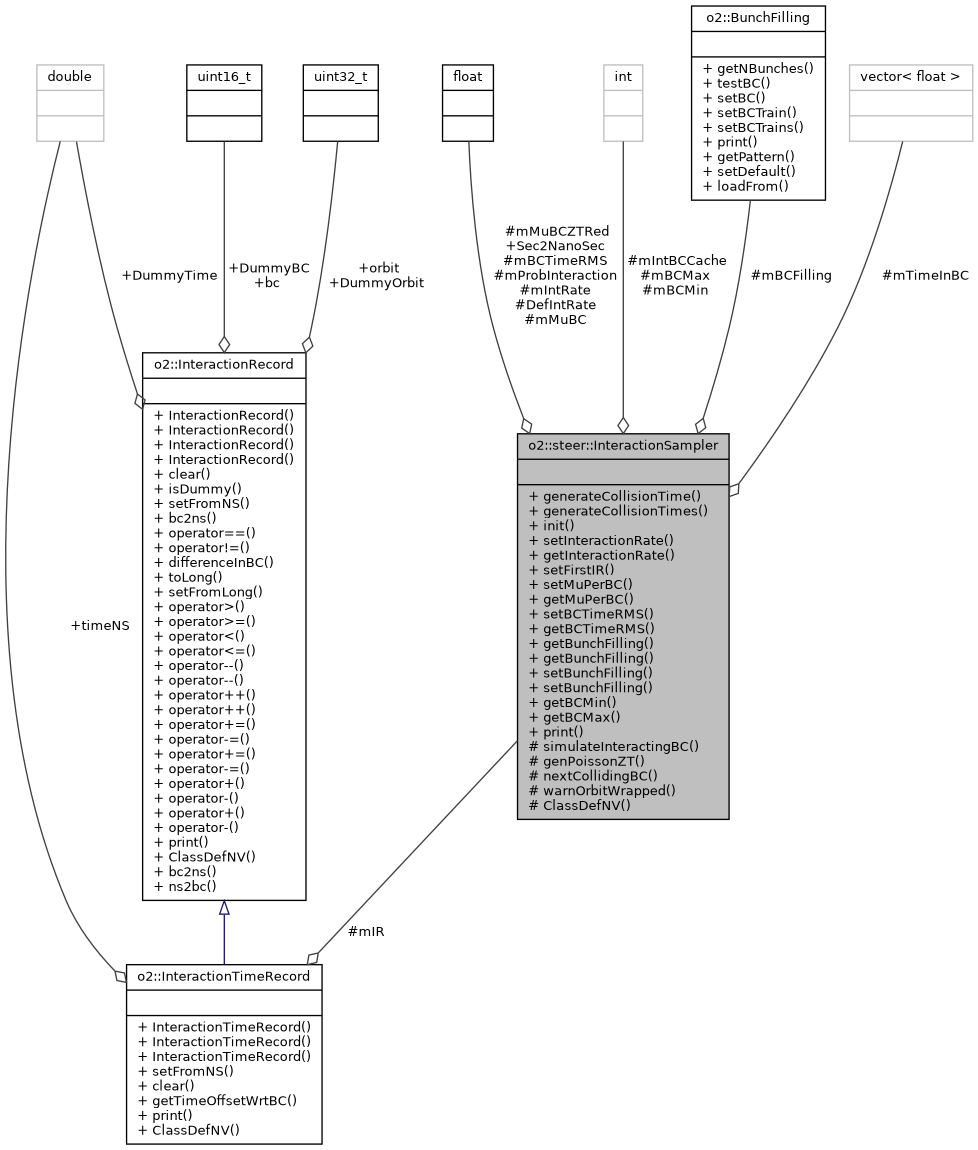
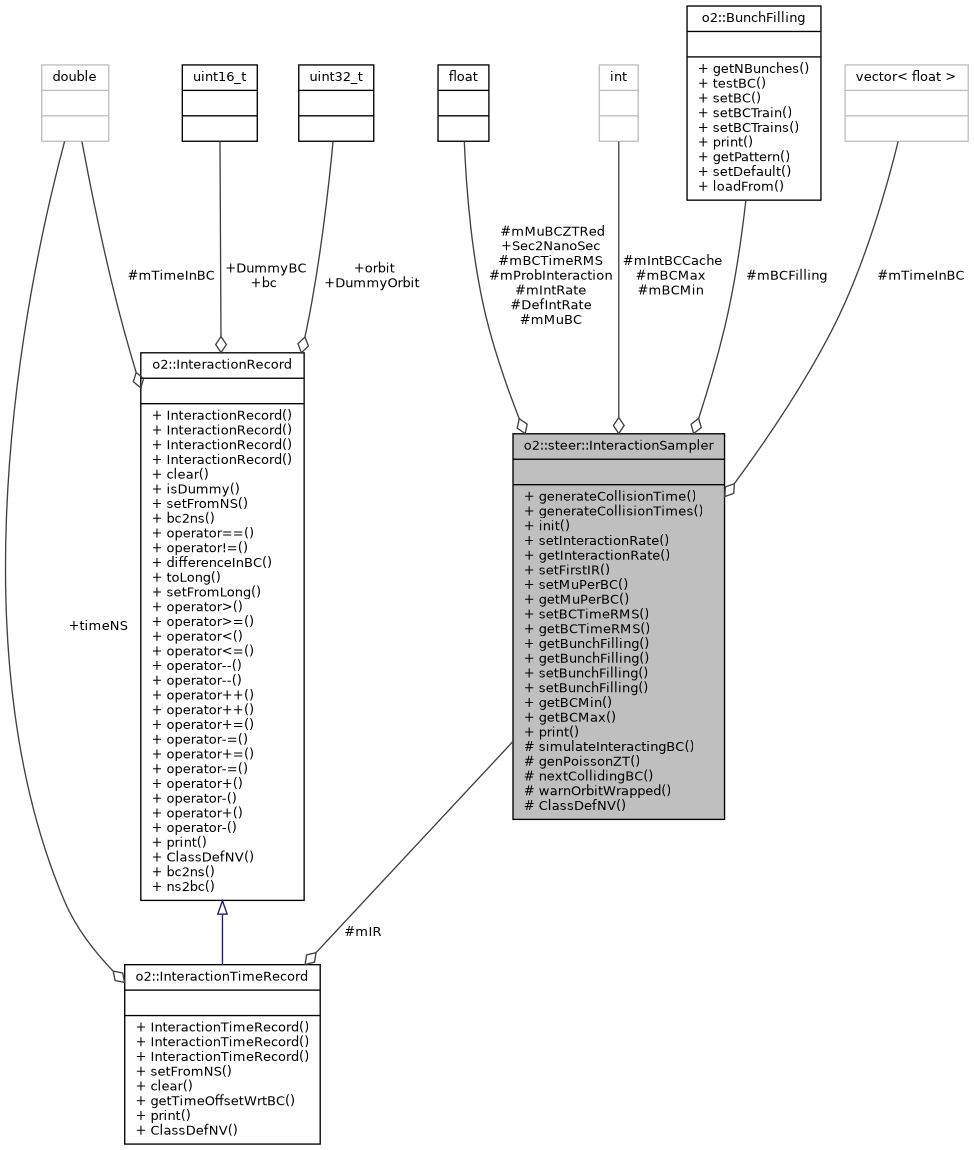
(168, 276) -> (170, 276)
